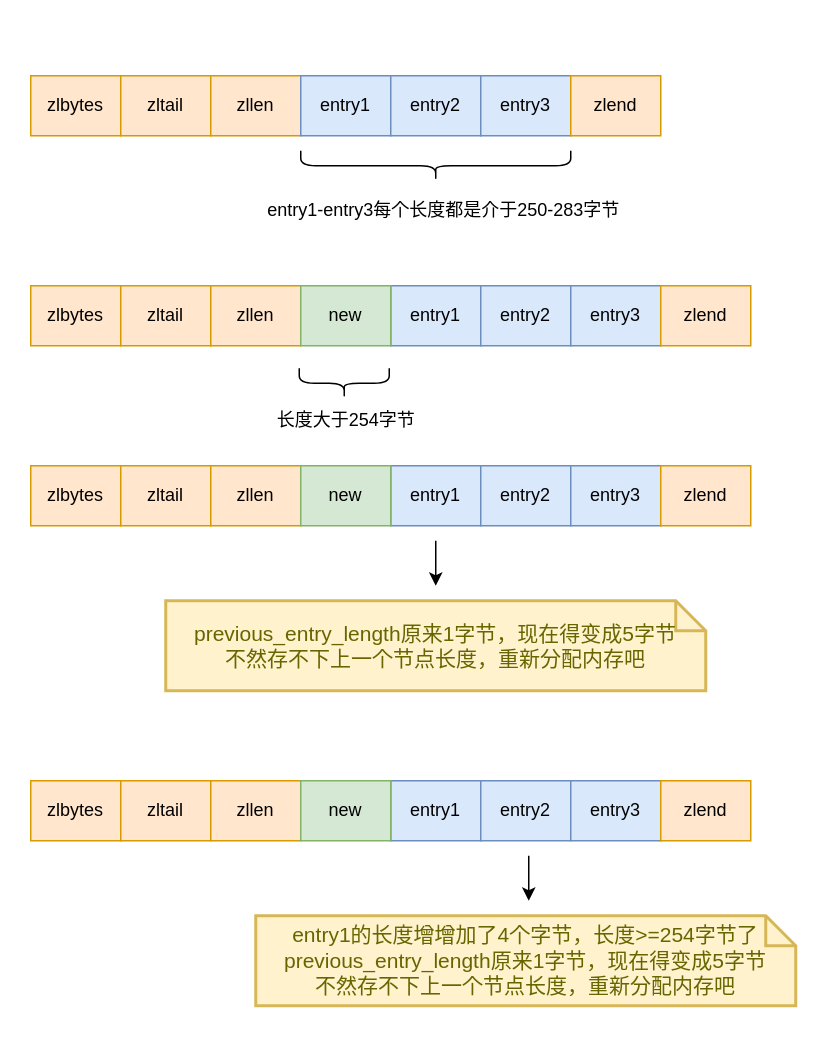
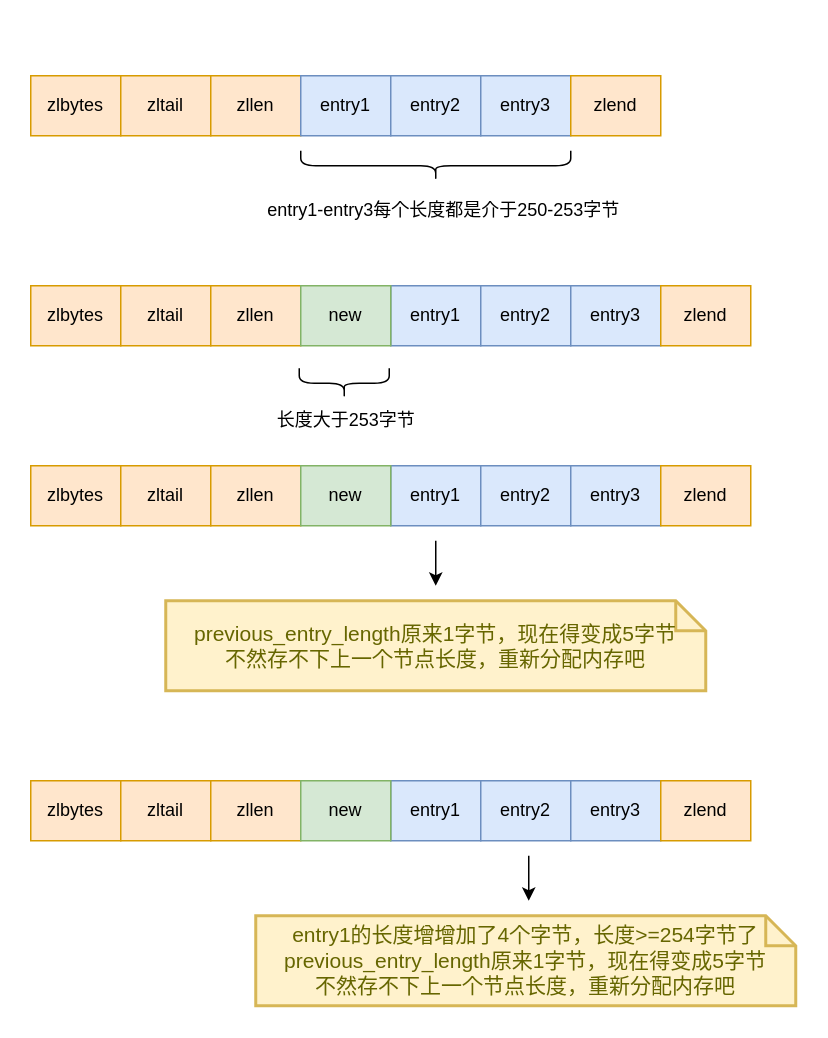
(444, 211) -> (444, 211)
(347, 421) -> (347, 421)
